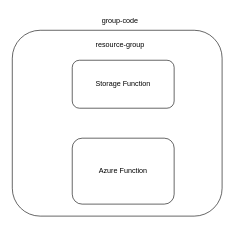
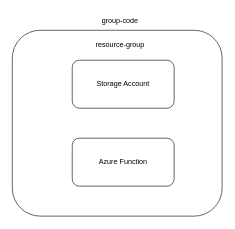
(123, 84) -> (123, 84)
(123, 171) -> (123, 162)
